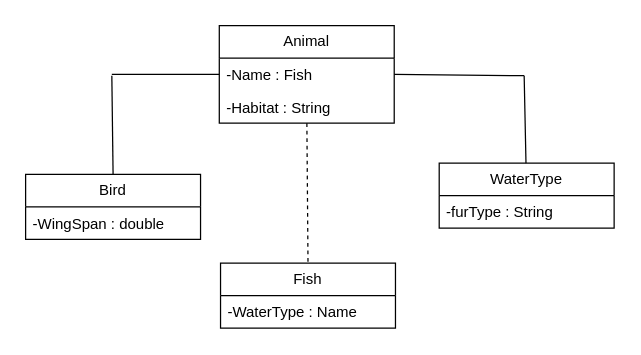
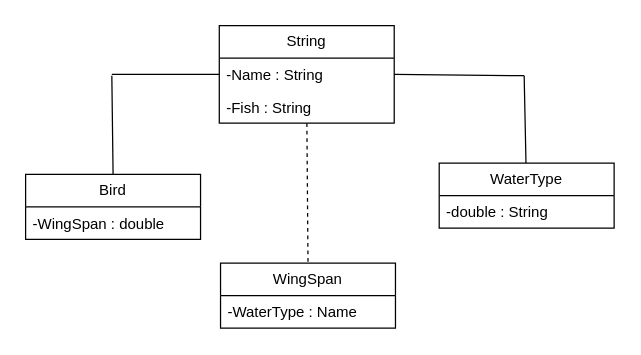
(307, 42) -> (307, 42)
(269, 76) -> (278, 76)
(289, 108) -> (276, 108)
(510, 213) -> (504, 213)
(308, 279) -> (308, 279)
